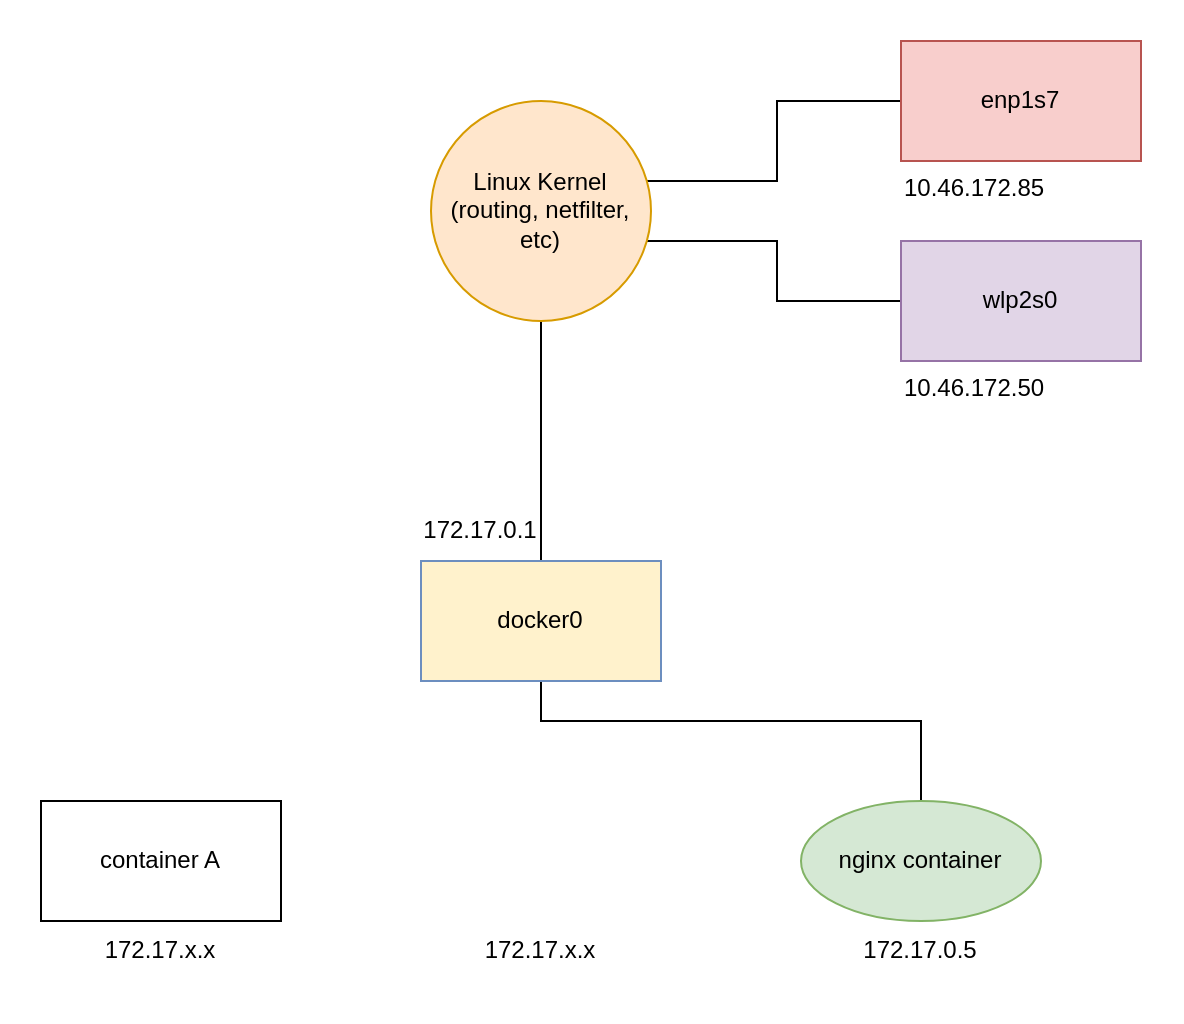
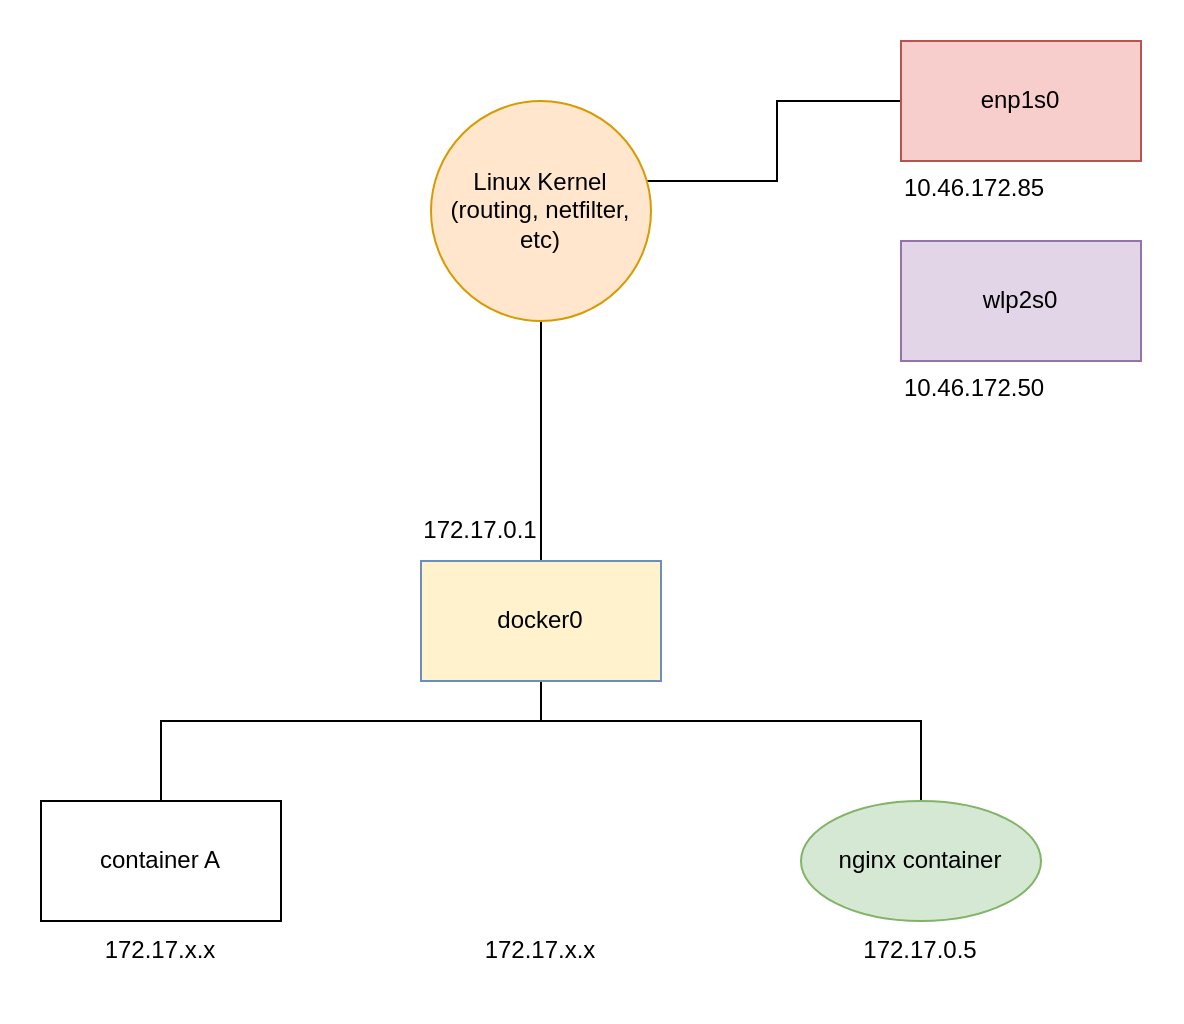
(1021, 101) -> (1021, 101)
(777, 268) -> none
none -> (310, 721)
